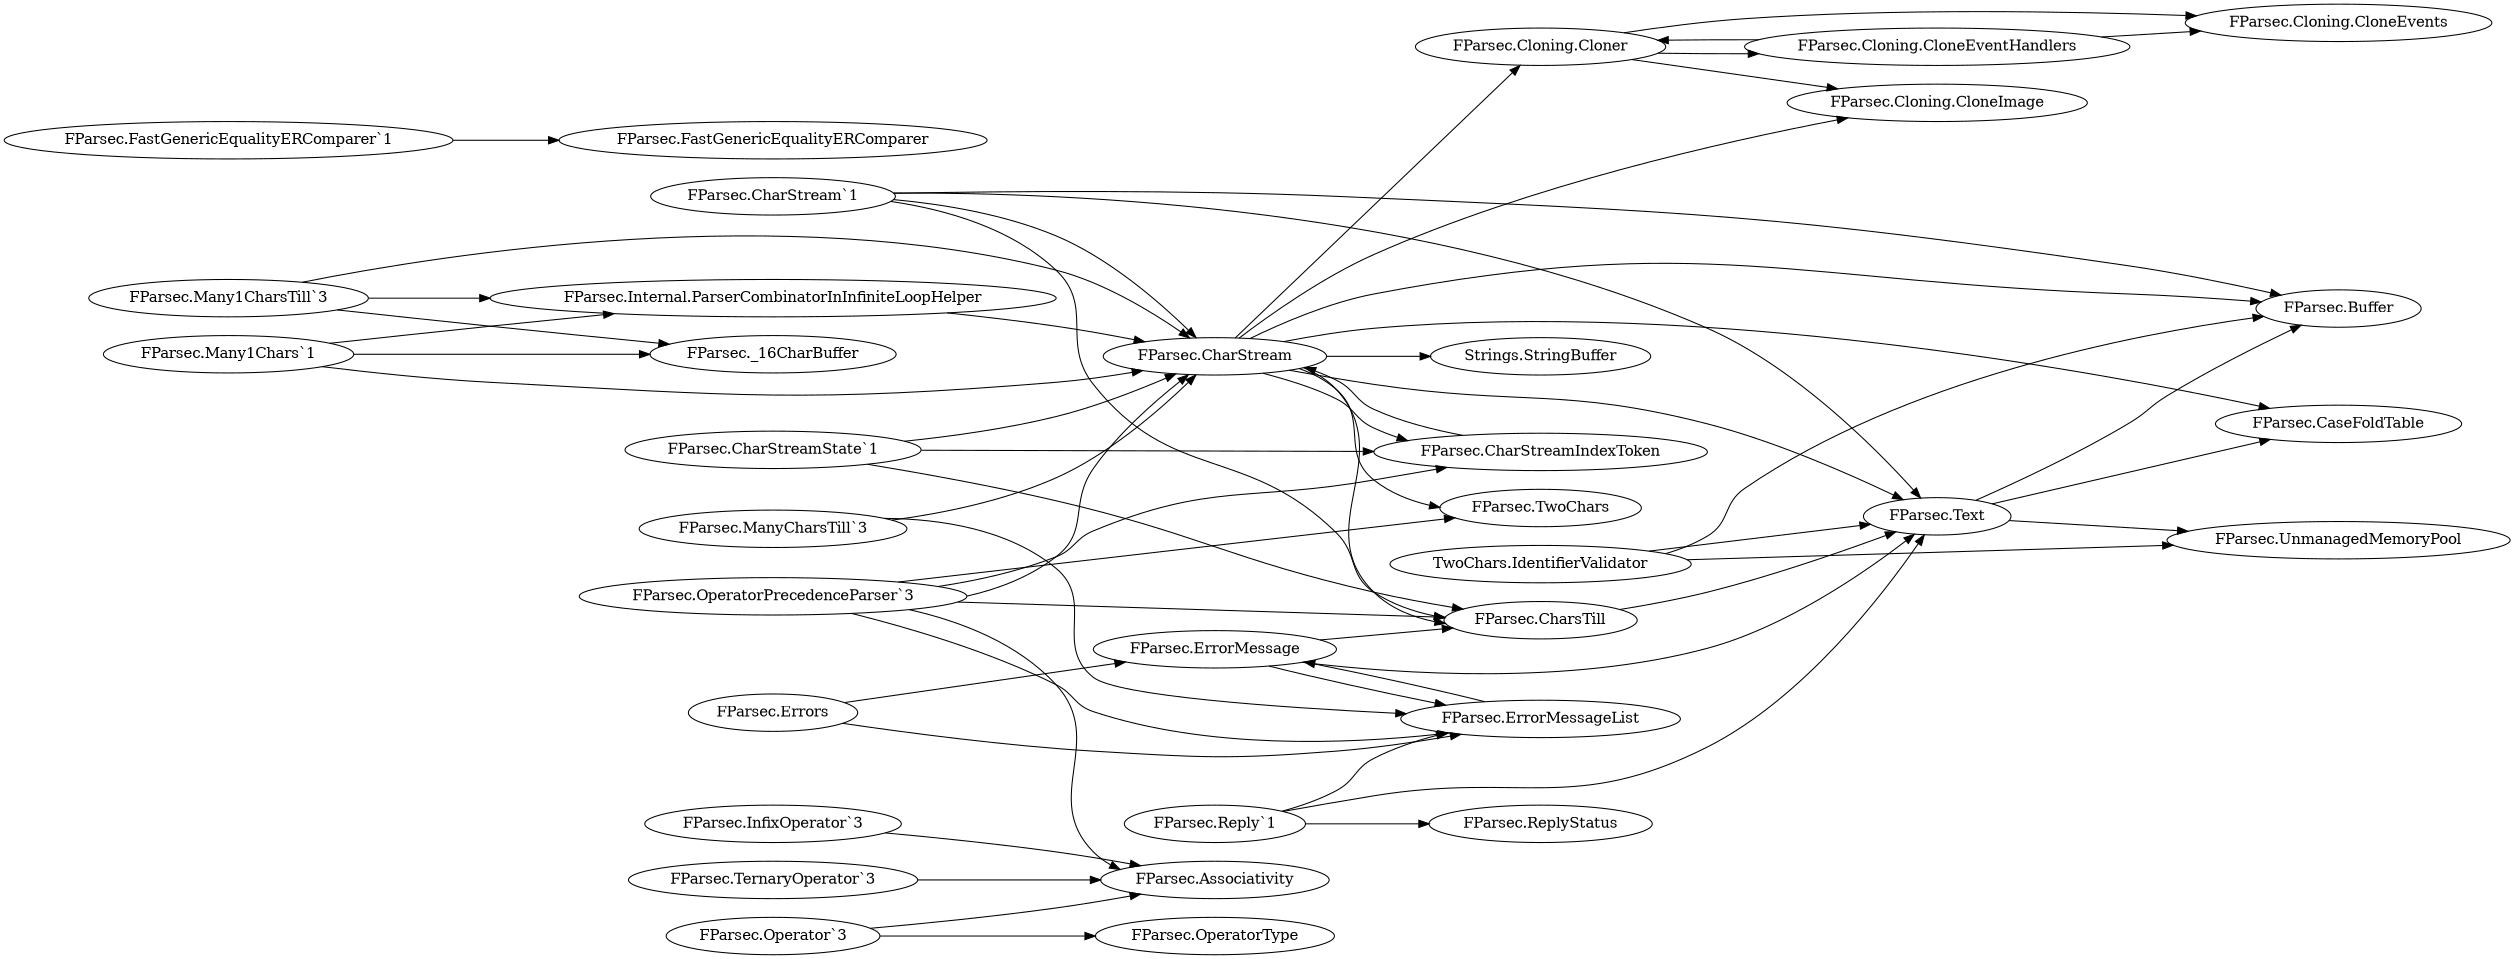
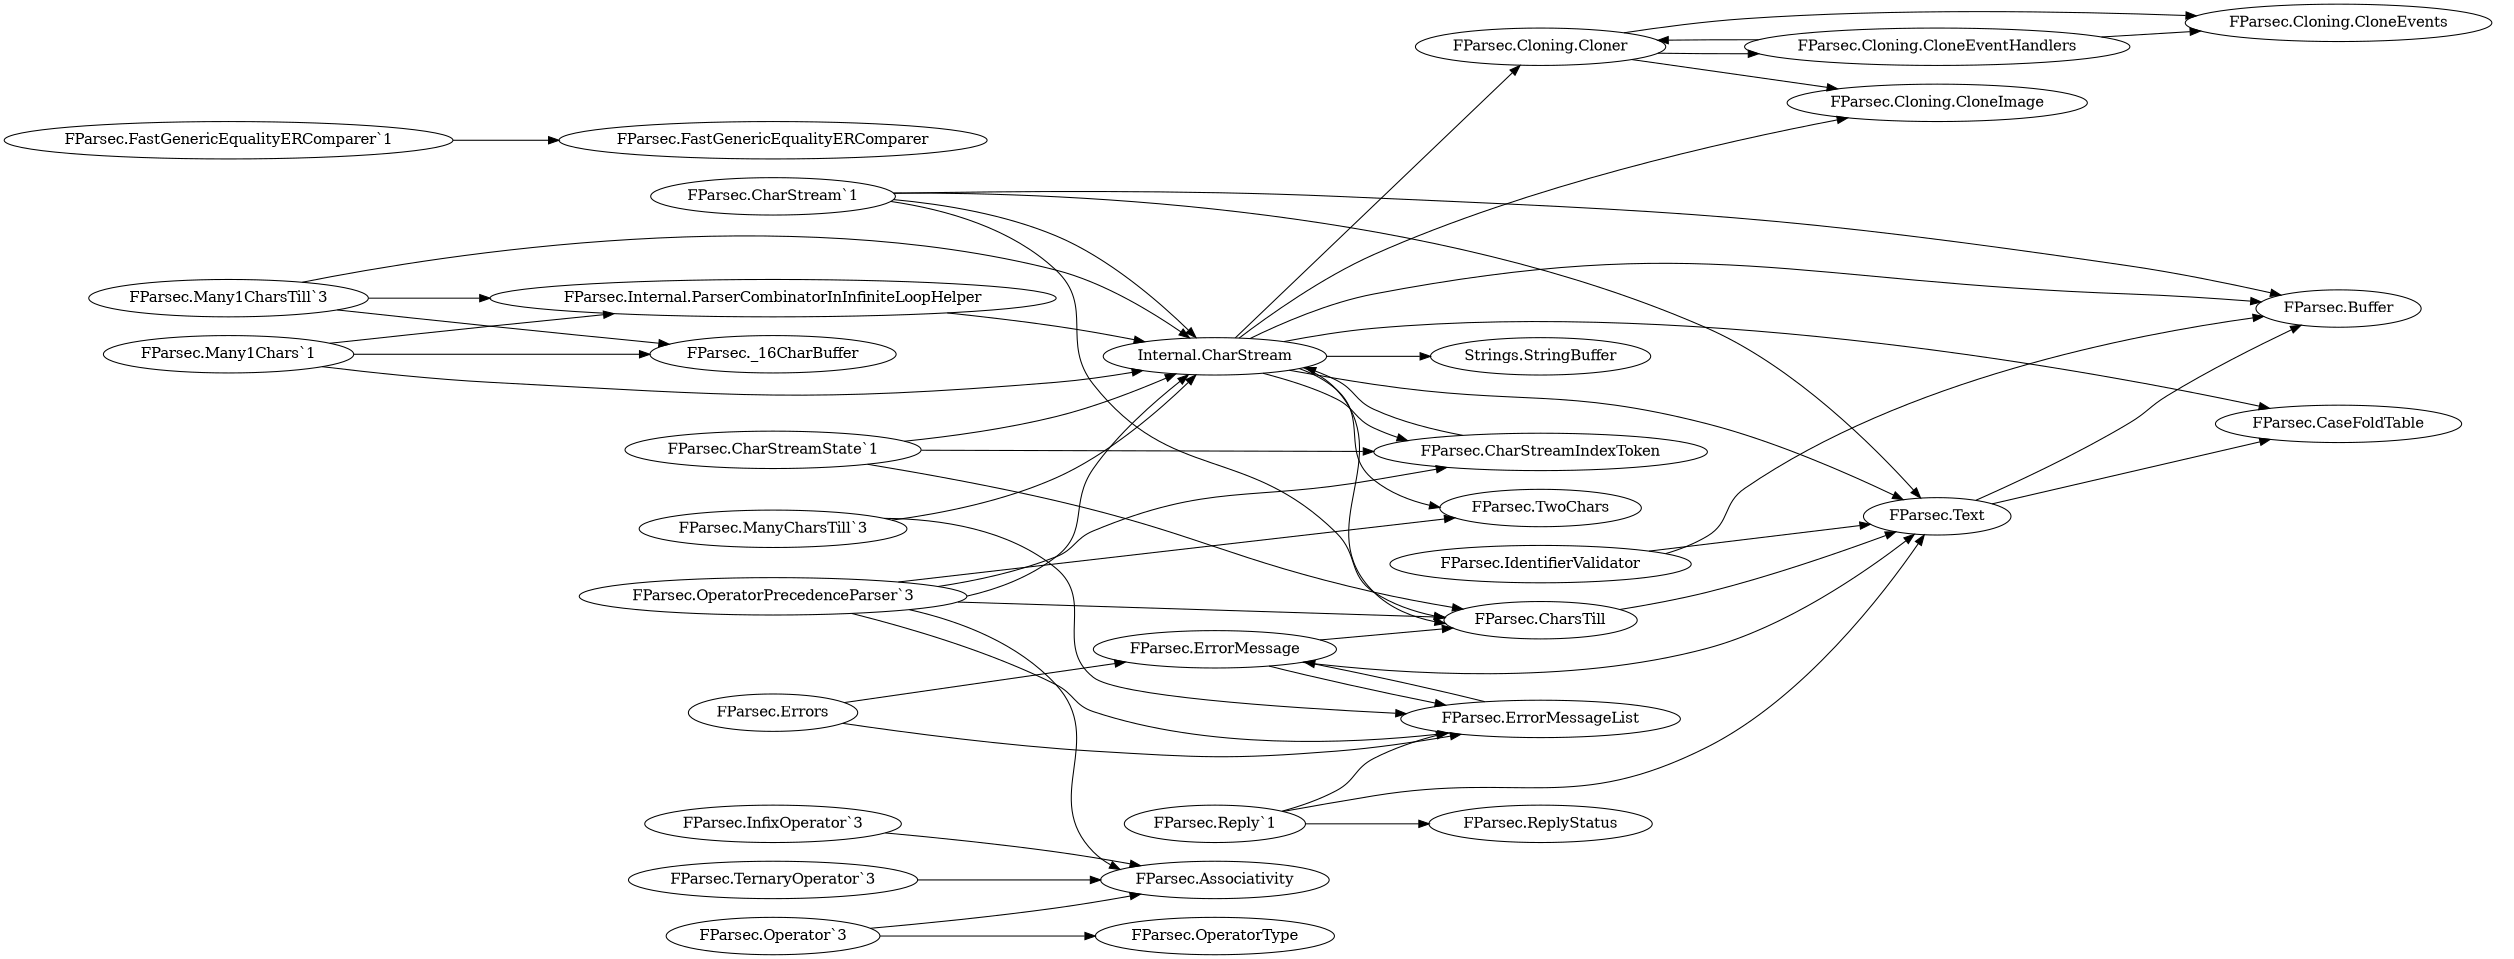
(1215, 356) -> (1215, 356)
(2339, 540) -> none
(1541, 564) -> (1541, 564)
